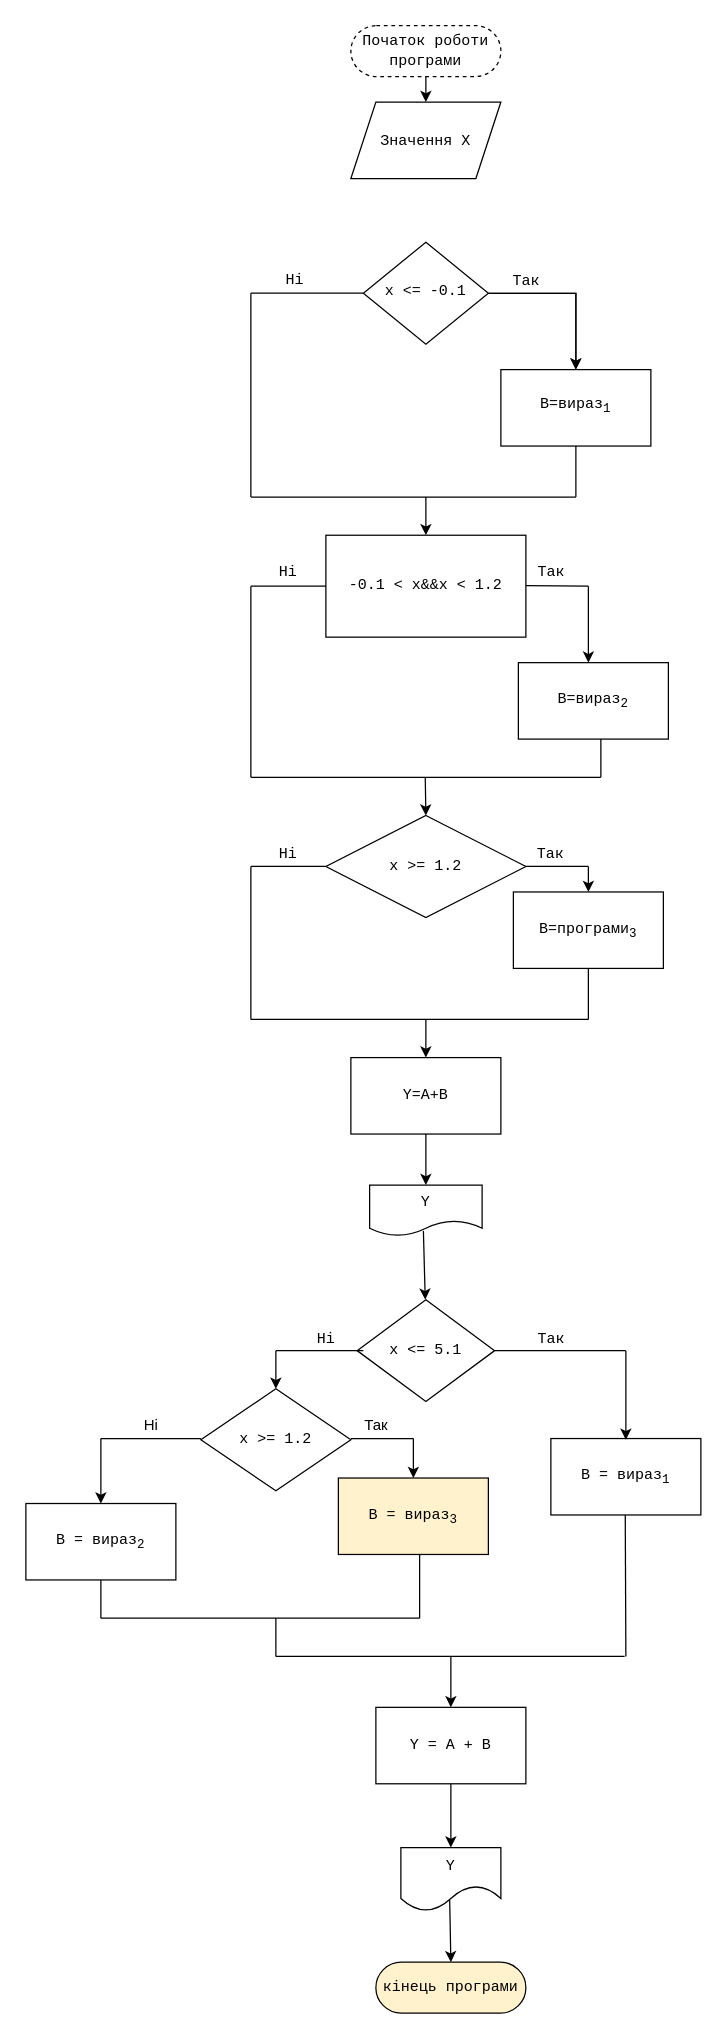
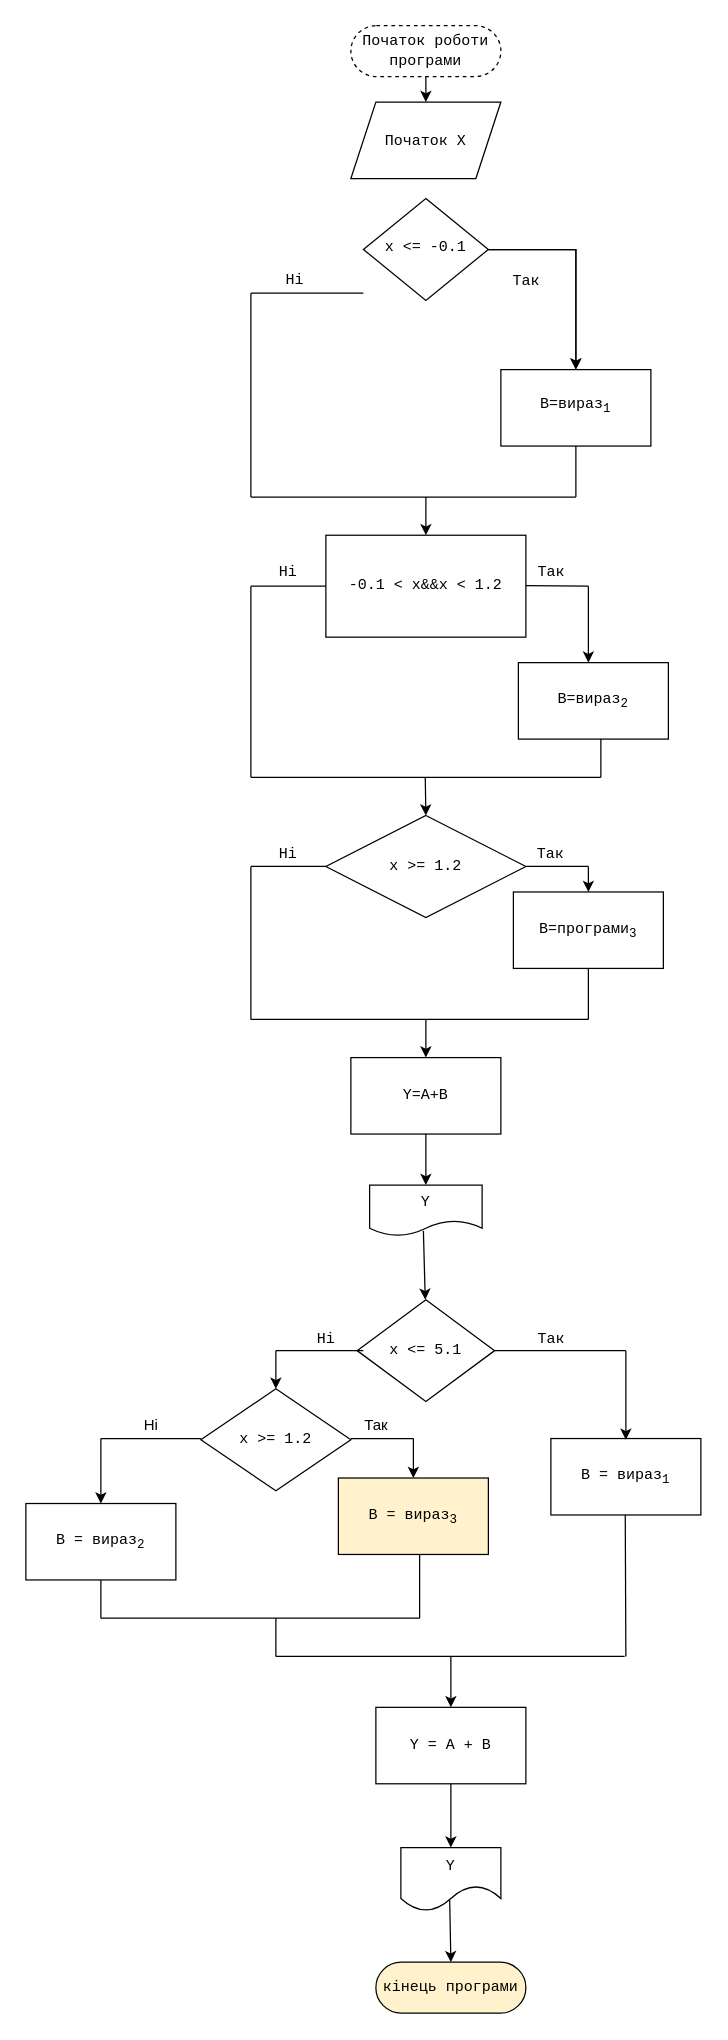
(426, 141) -> (426, 141)
(426, 293) -> (426, 249)
